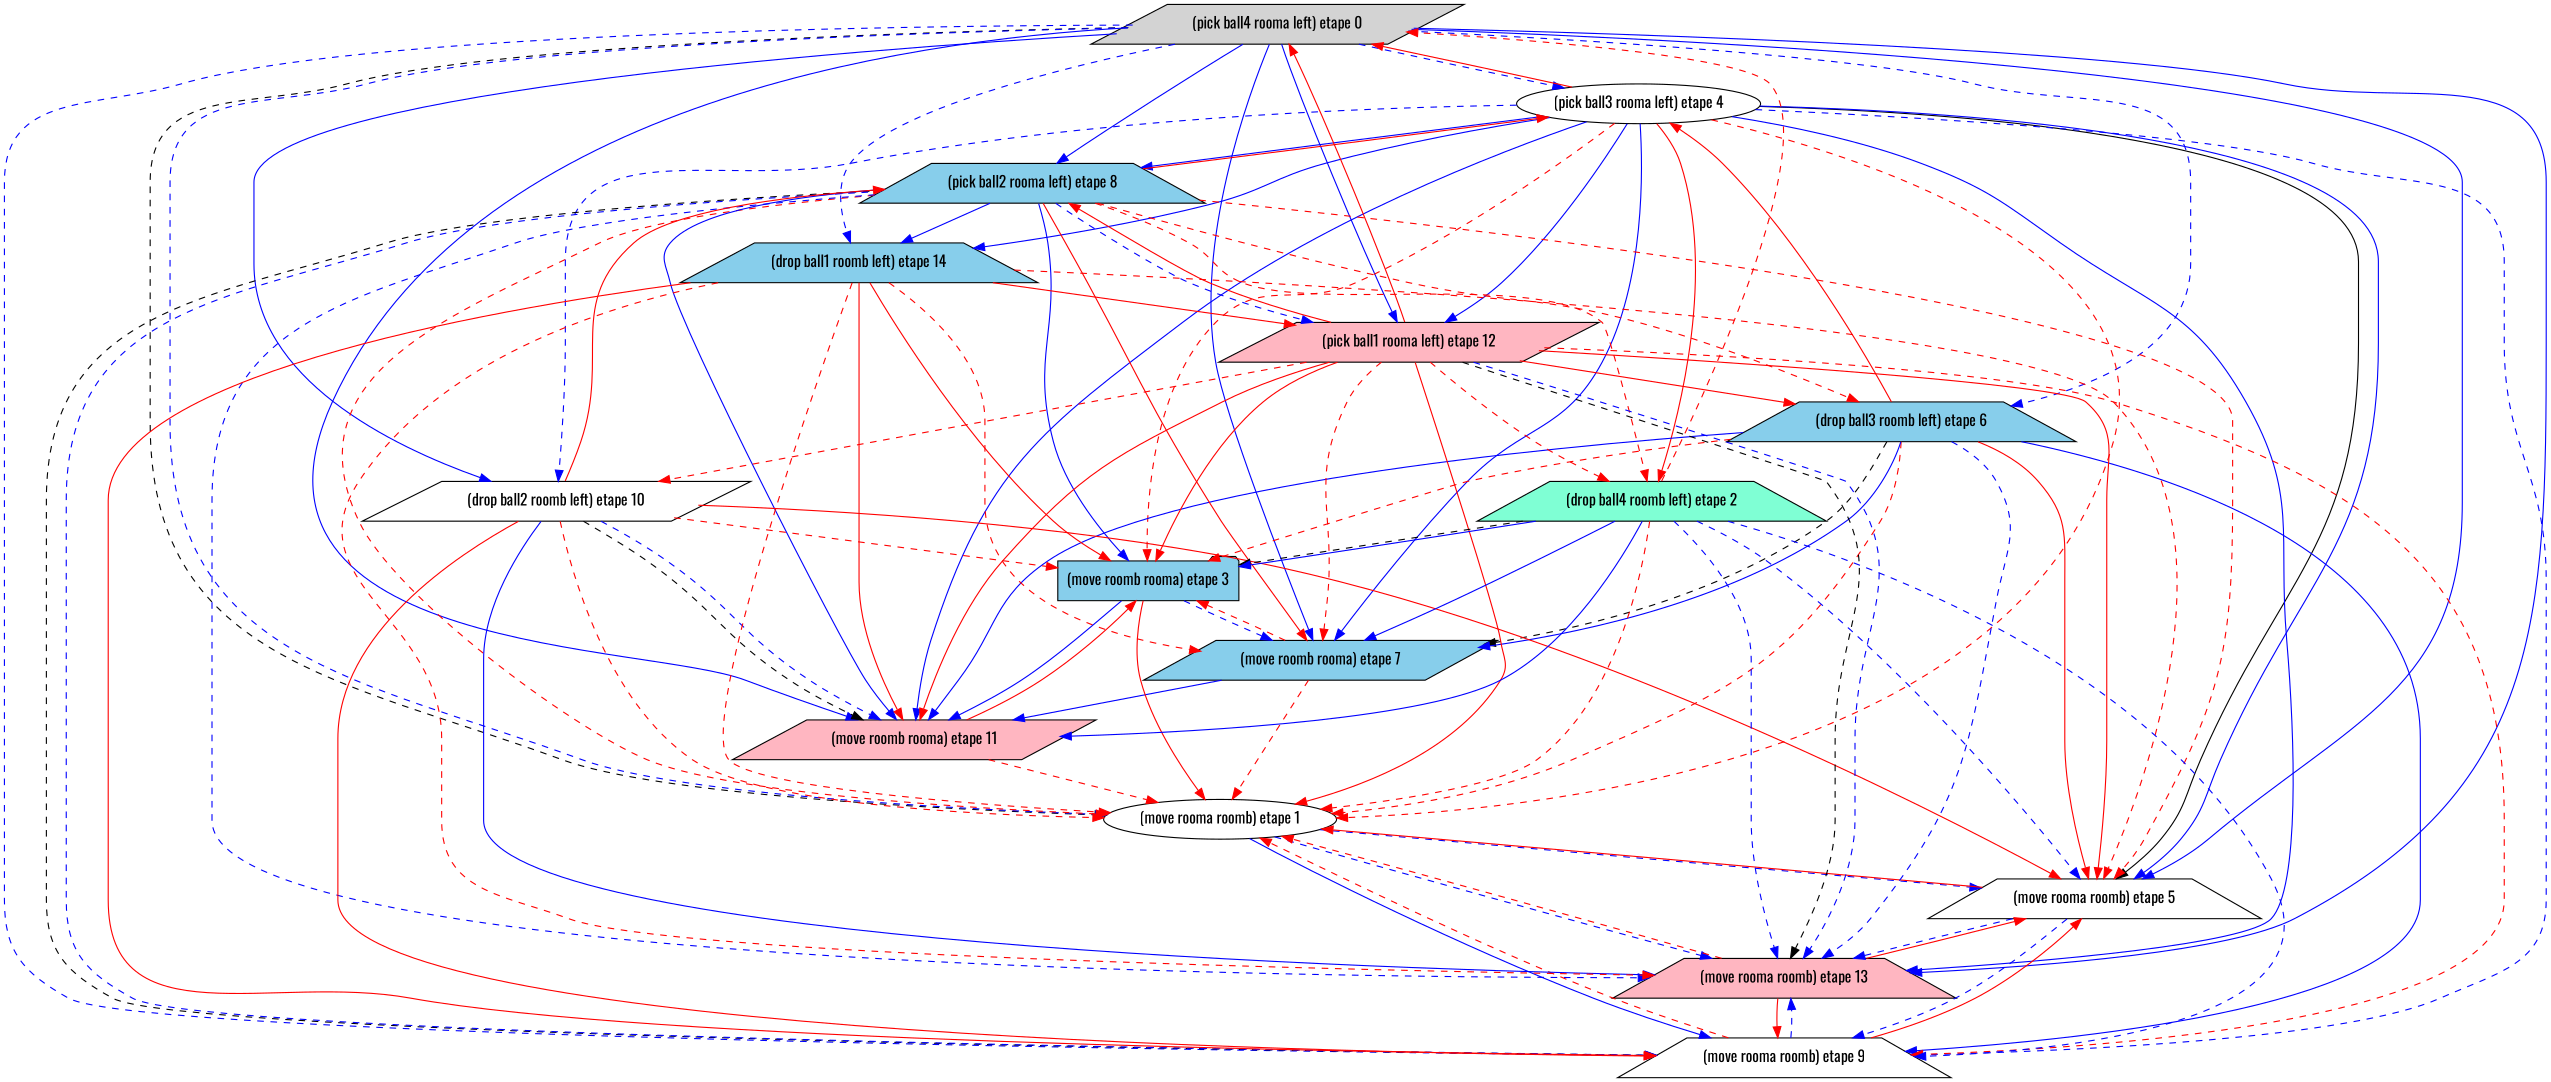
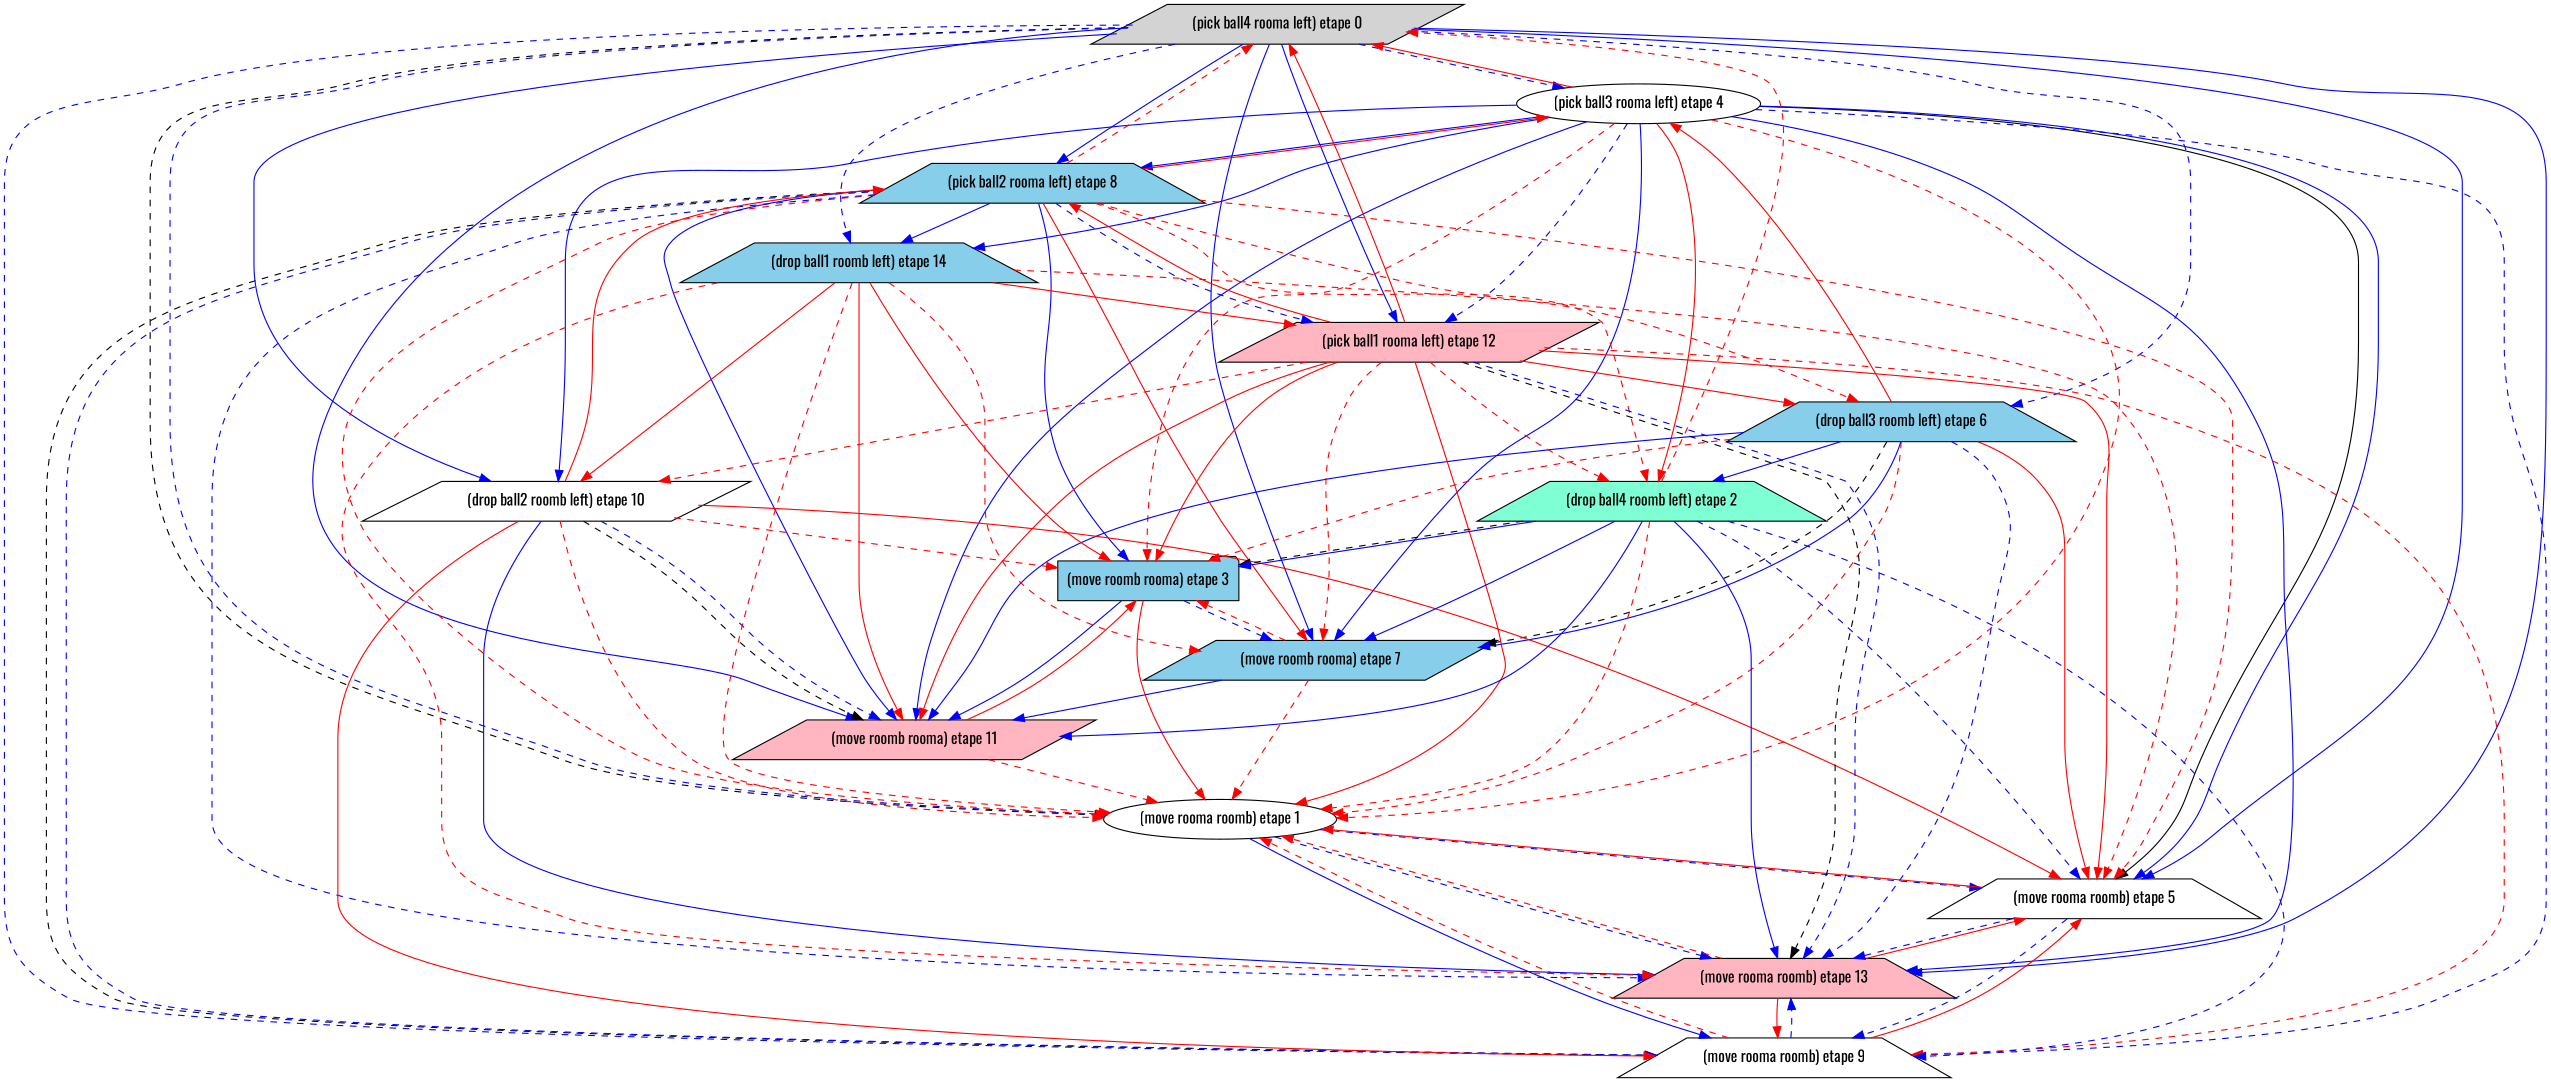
none -> (1156, 108)
(911, 153) -> (911, 153)
(1551, 230) -> (1551, 230)
(1751, 712) -> (1751, 712)
(2420, 795) -> (1794, 456)
(327, 992) -> (718, 374)
